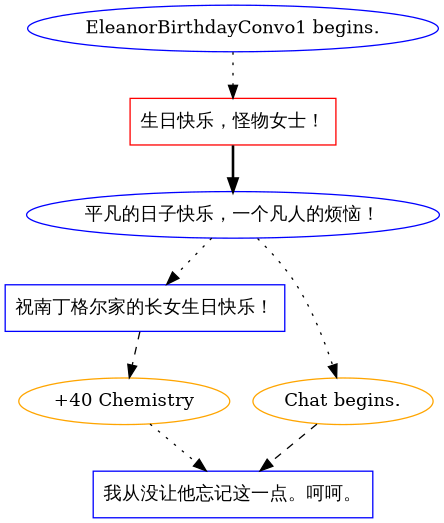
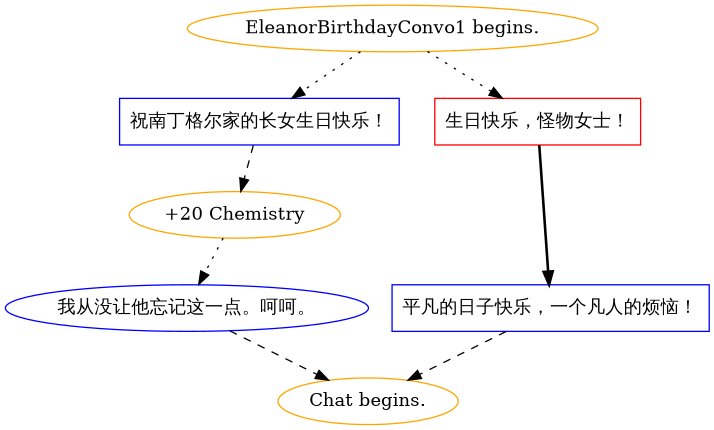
(233, 28) -> (393, 28)
(233, 215) -> (551, 308)
(194, 257) -> (332, 71)
(303, 297) -> (463, 353)
(124, 401) -> (235, 215)
(294, 443) -> (273, 353)
(233, 494) -> (187, 308)
